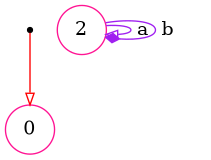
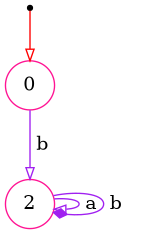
none -> (30, 139)
